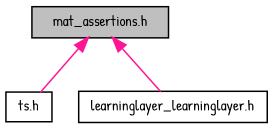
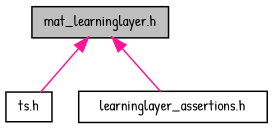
(100, 22) -> (100, 22)
(173, 107) -> (173, 107)
